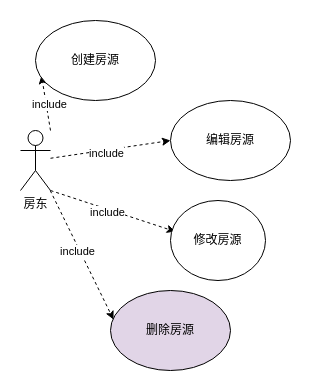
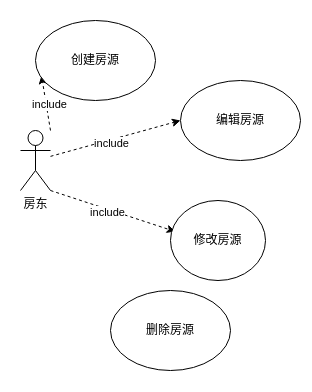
(231, 141) -> (241, 121)
(81, 253) -> none
(171, 331) -> (171, 331)
